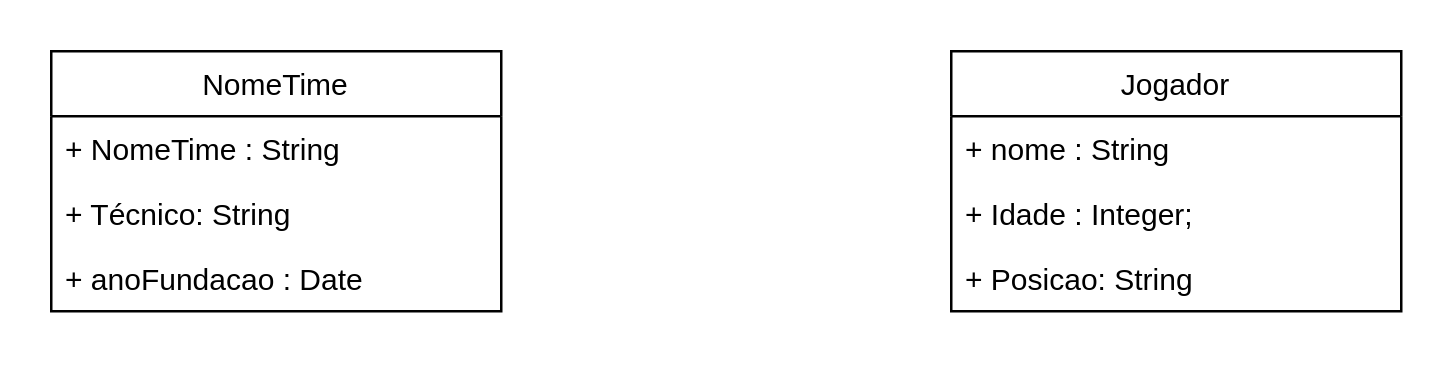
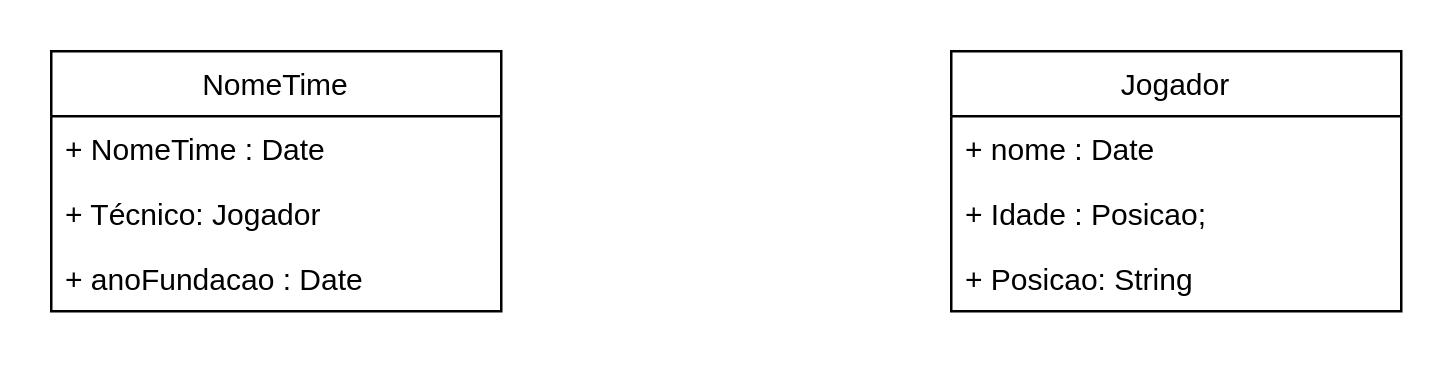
(201, 150) -> (188, 150)
(1072, 150) -> (1059, 150)
(188, 215) -> (201, 215)
(1097, 215) -> (1093, 215)
